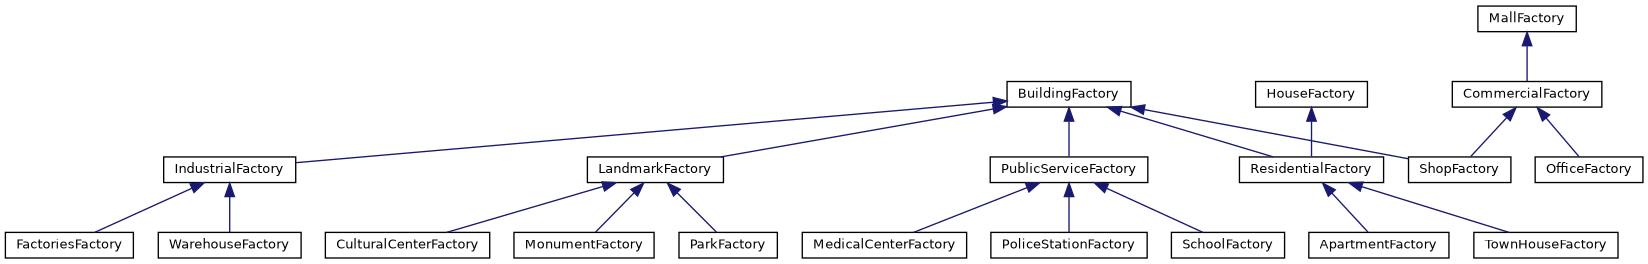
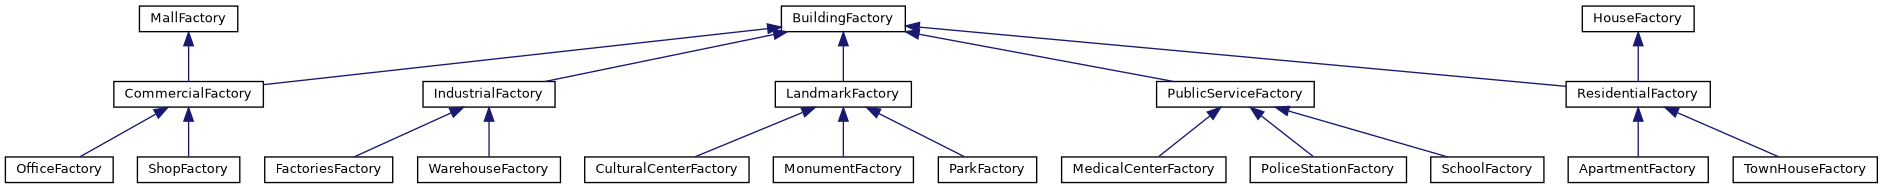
(1276, 134) -> (516, 57)
